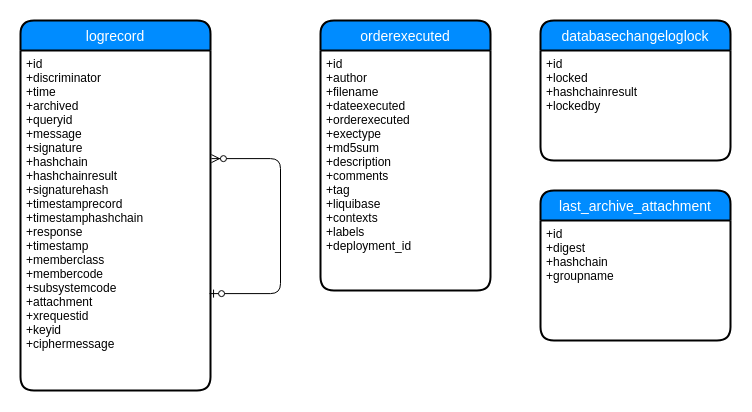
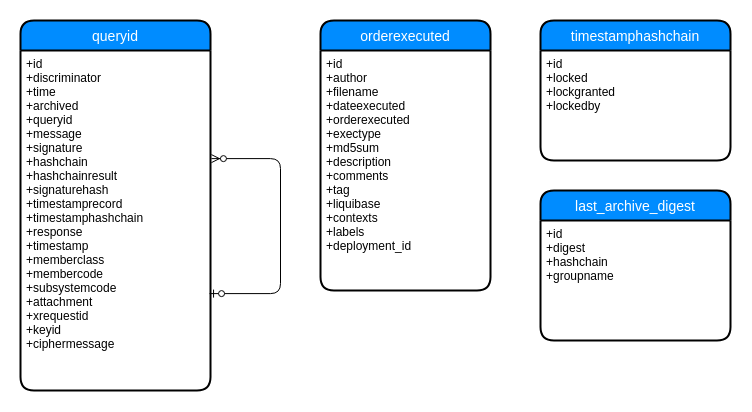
(115, 36) -> (115, 36)
(635, 36) -> (635, 36)
(555, 64) -> (555, 64)
(635, 206) -> (635, 206)
